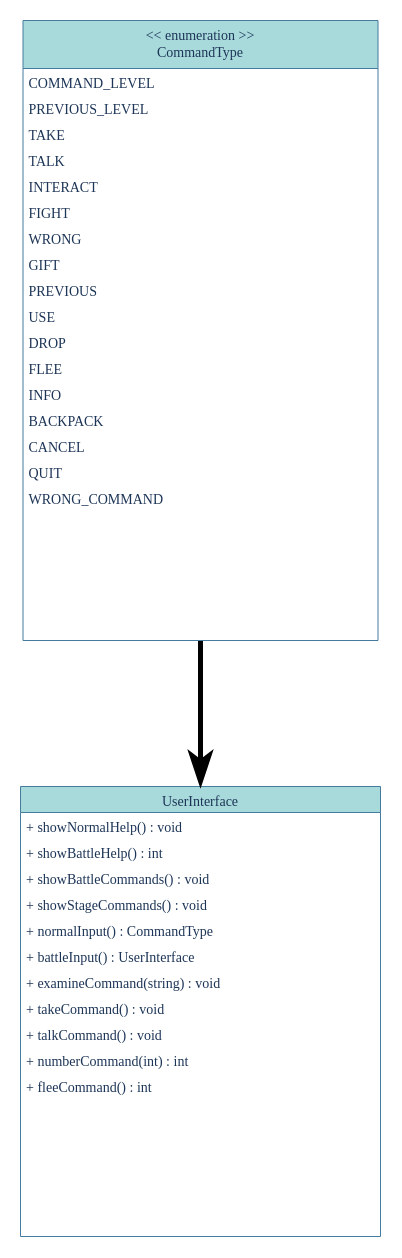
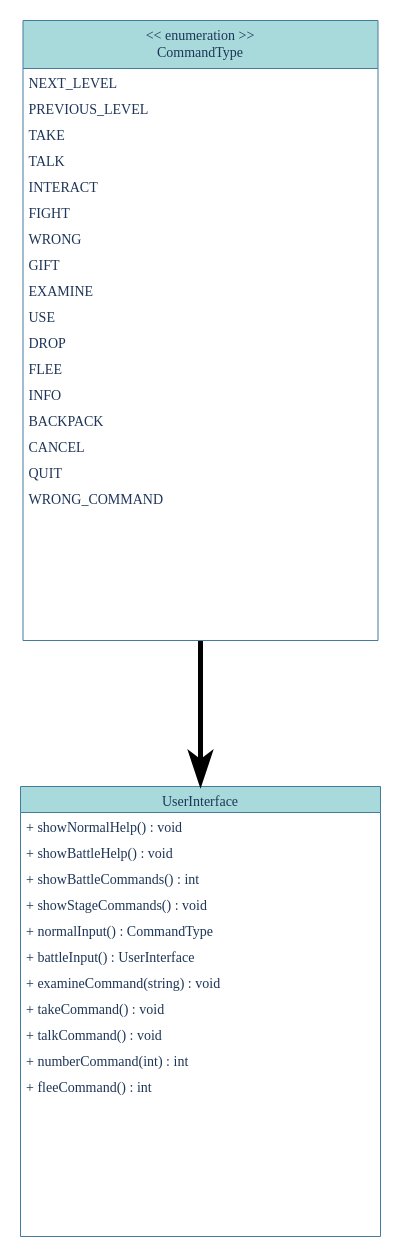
(79, 83) -> (68, 83)
(60, 291) -> (56, 291)
(107, 853) -> (111, 853)
(129, 879) -> (125, 879)
